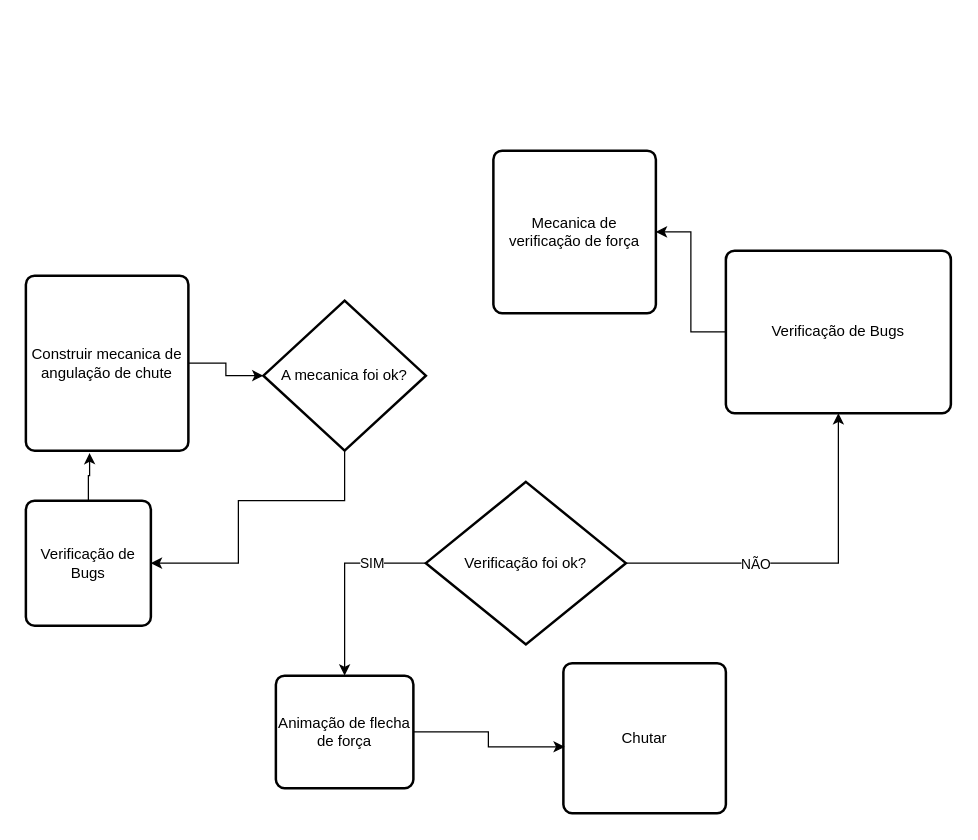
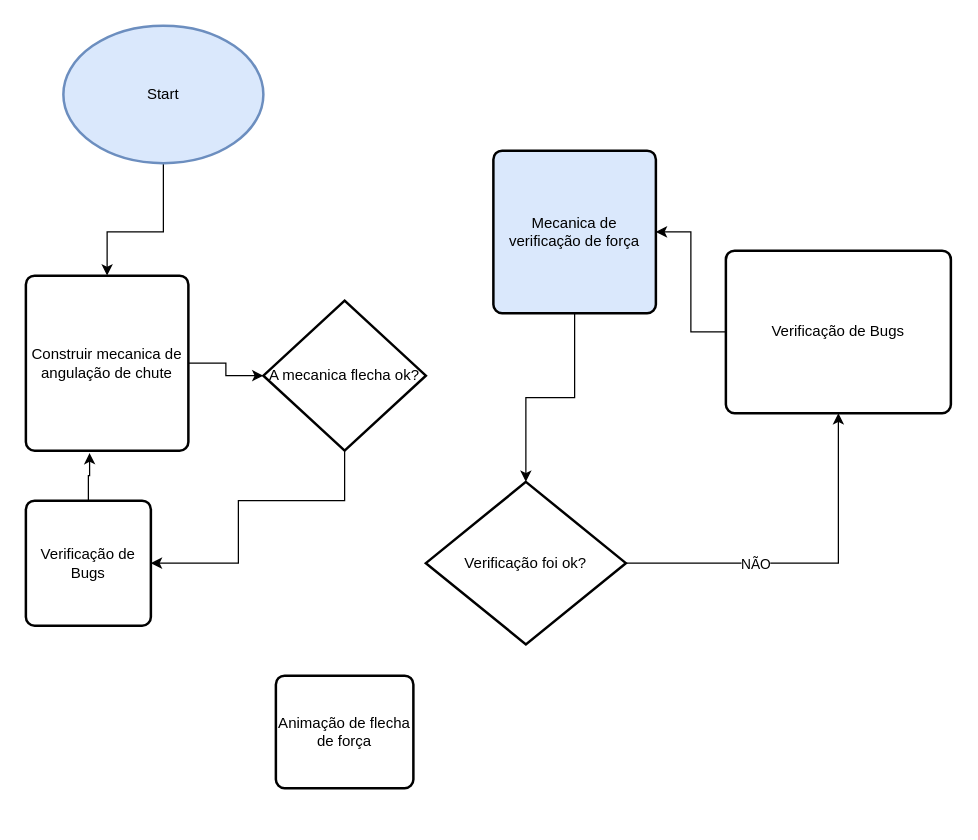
none -> (163, 94)
none -> (152, 232)
(574, 232) -> (574, 232)
(344, 376) -> (344, 376)
none -> (554, 398)
(344, 575) -> none
(488, 736) -> none
(644, 738) -> none
